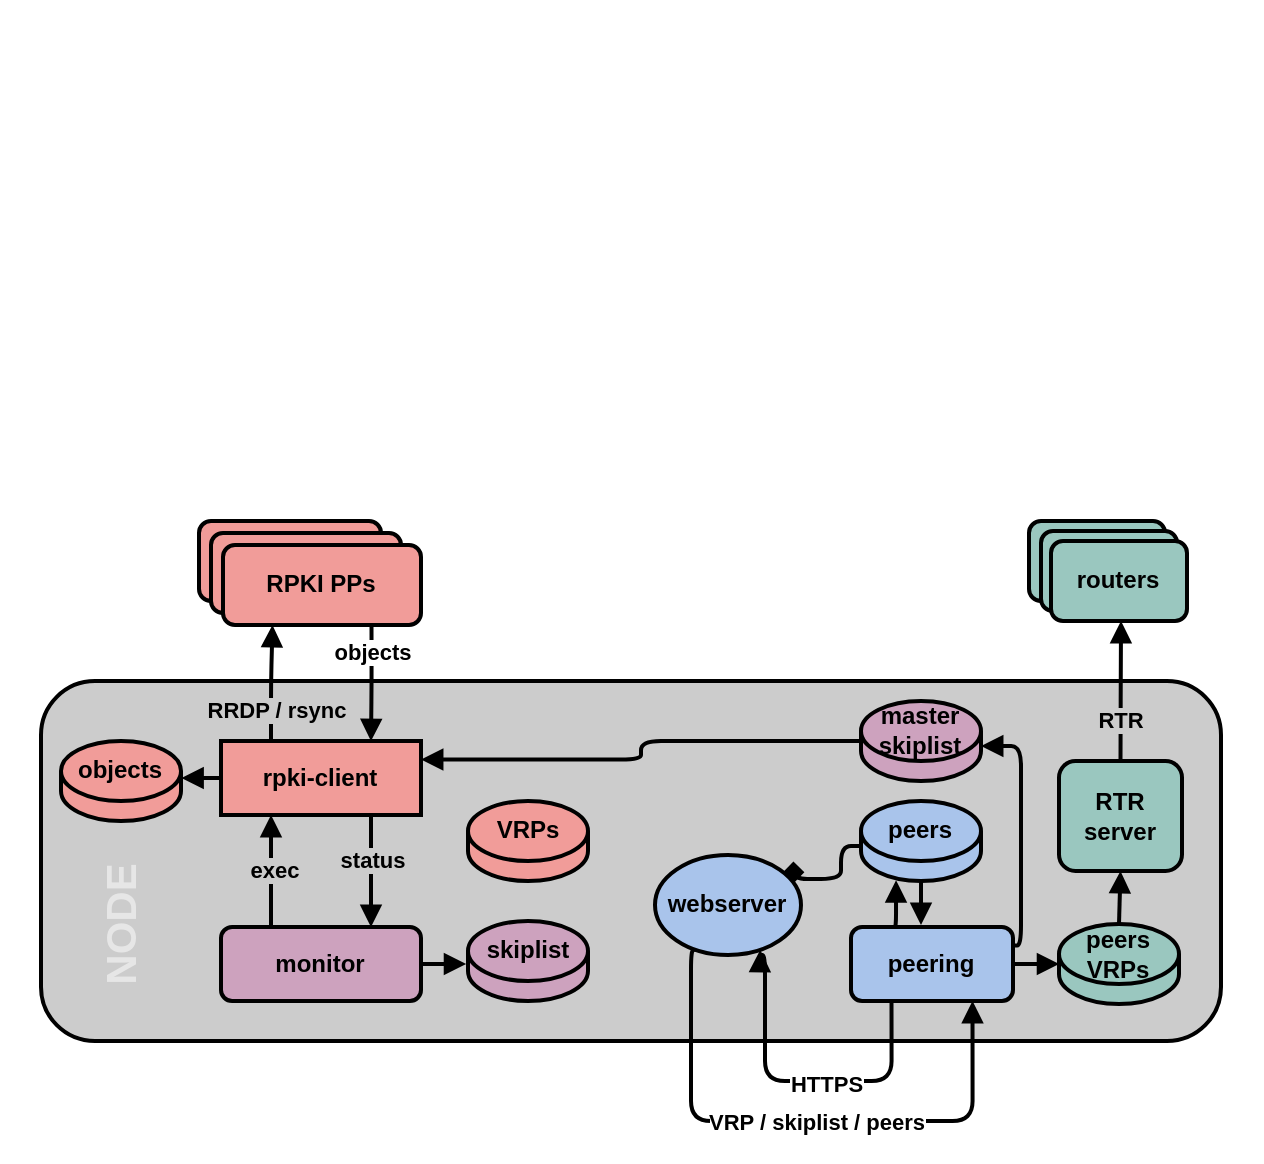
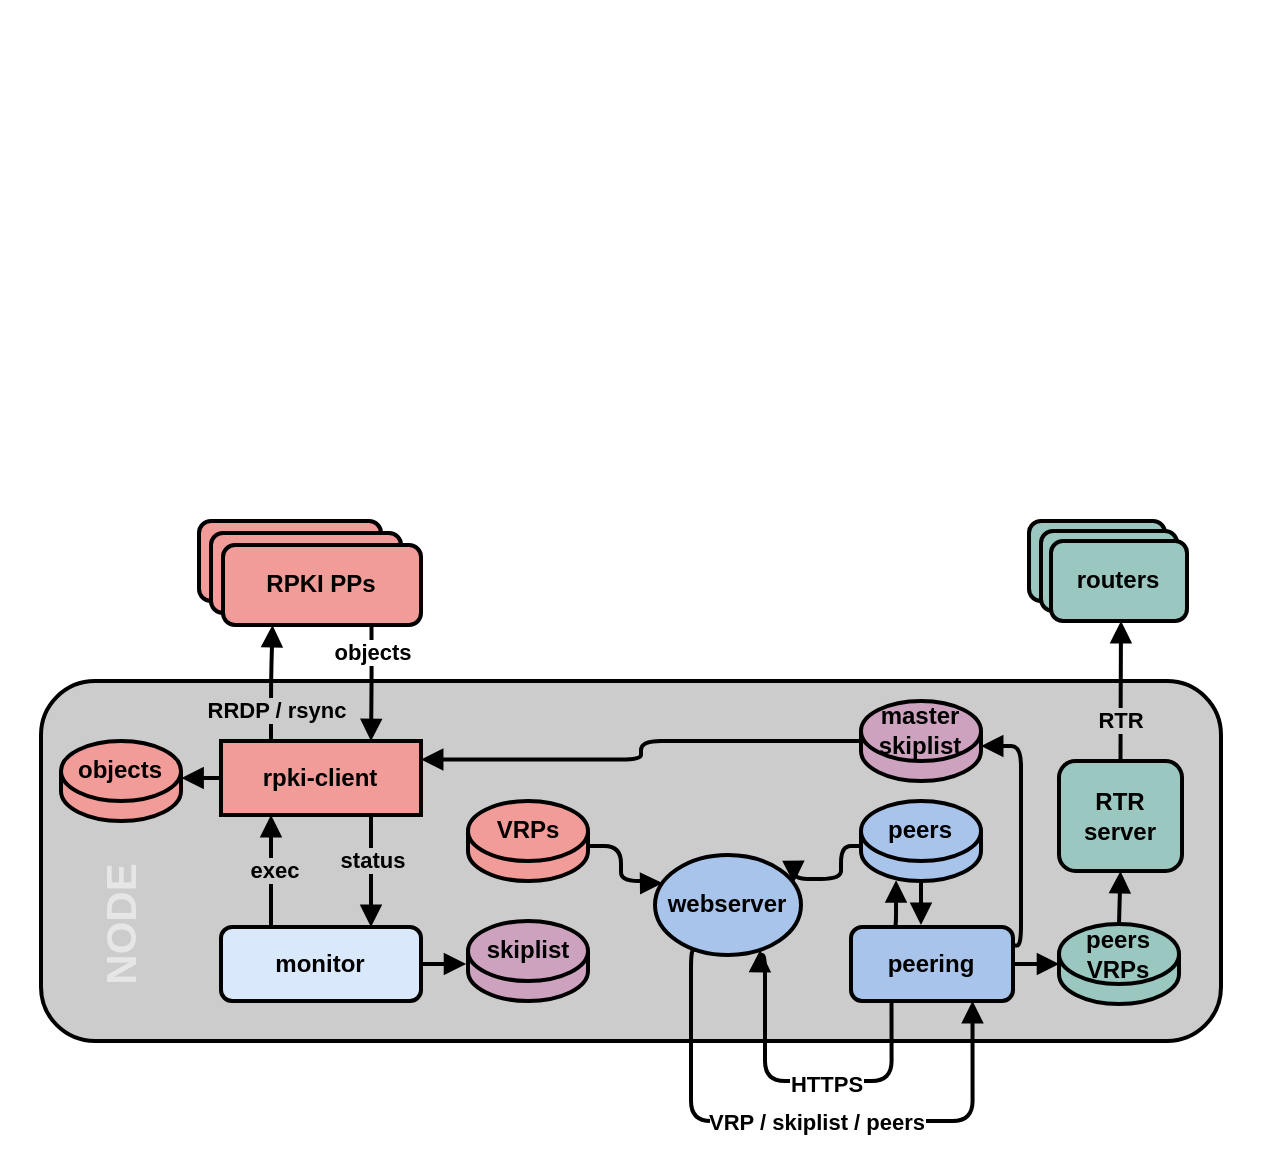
(793, 865) -> (793, 864)
none -> (622, 875)
(321, 964) -> (321, 964)
